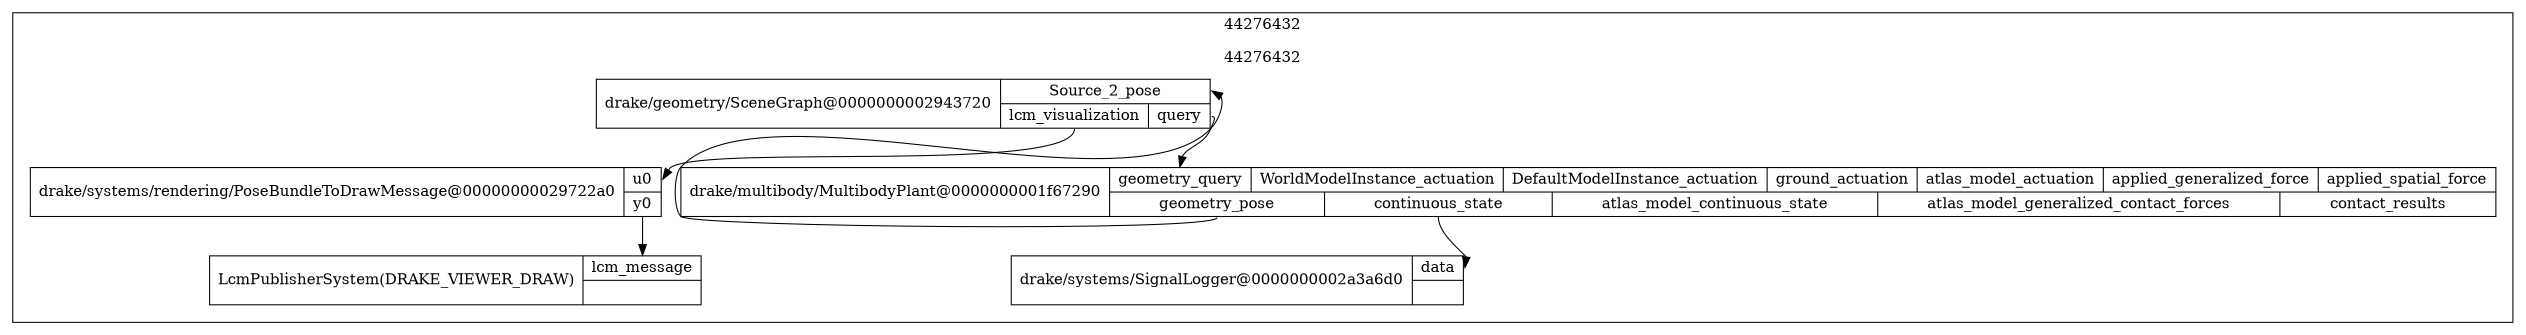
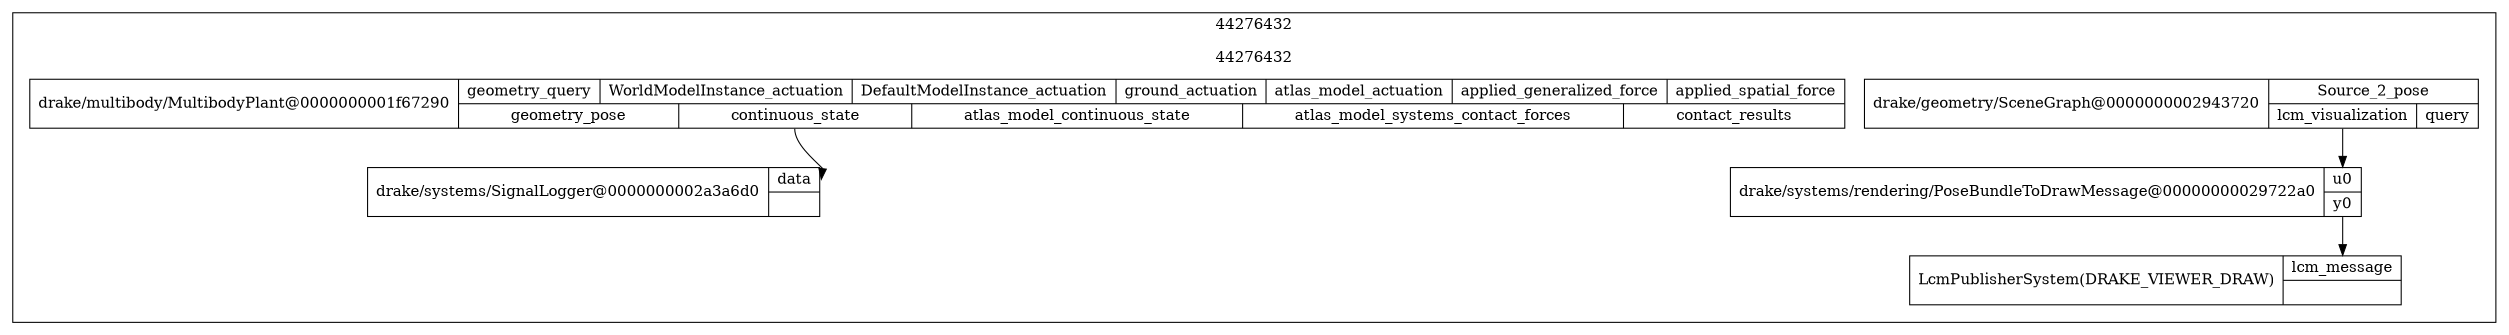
(1201, 141) -> none
(676, 200) -> none
(2079, 204) -> (1433, 115)
